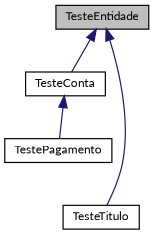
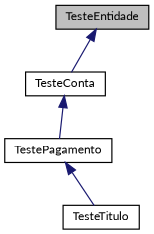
(125, 124) -> (83, 189)
